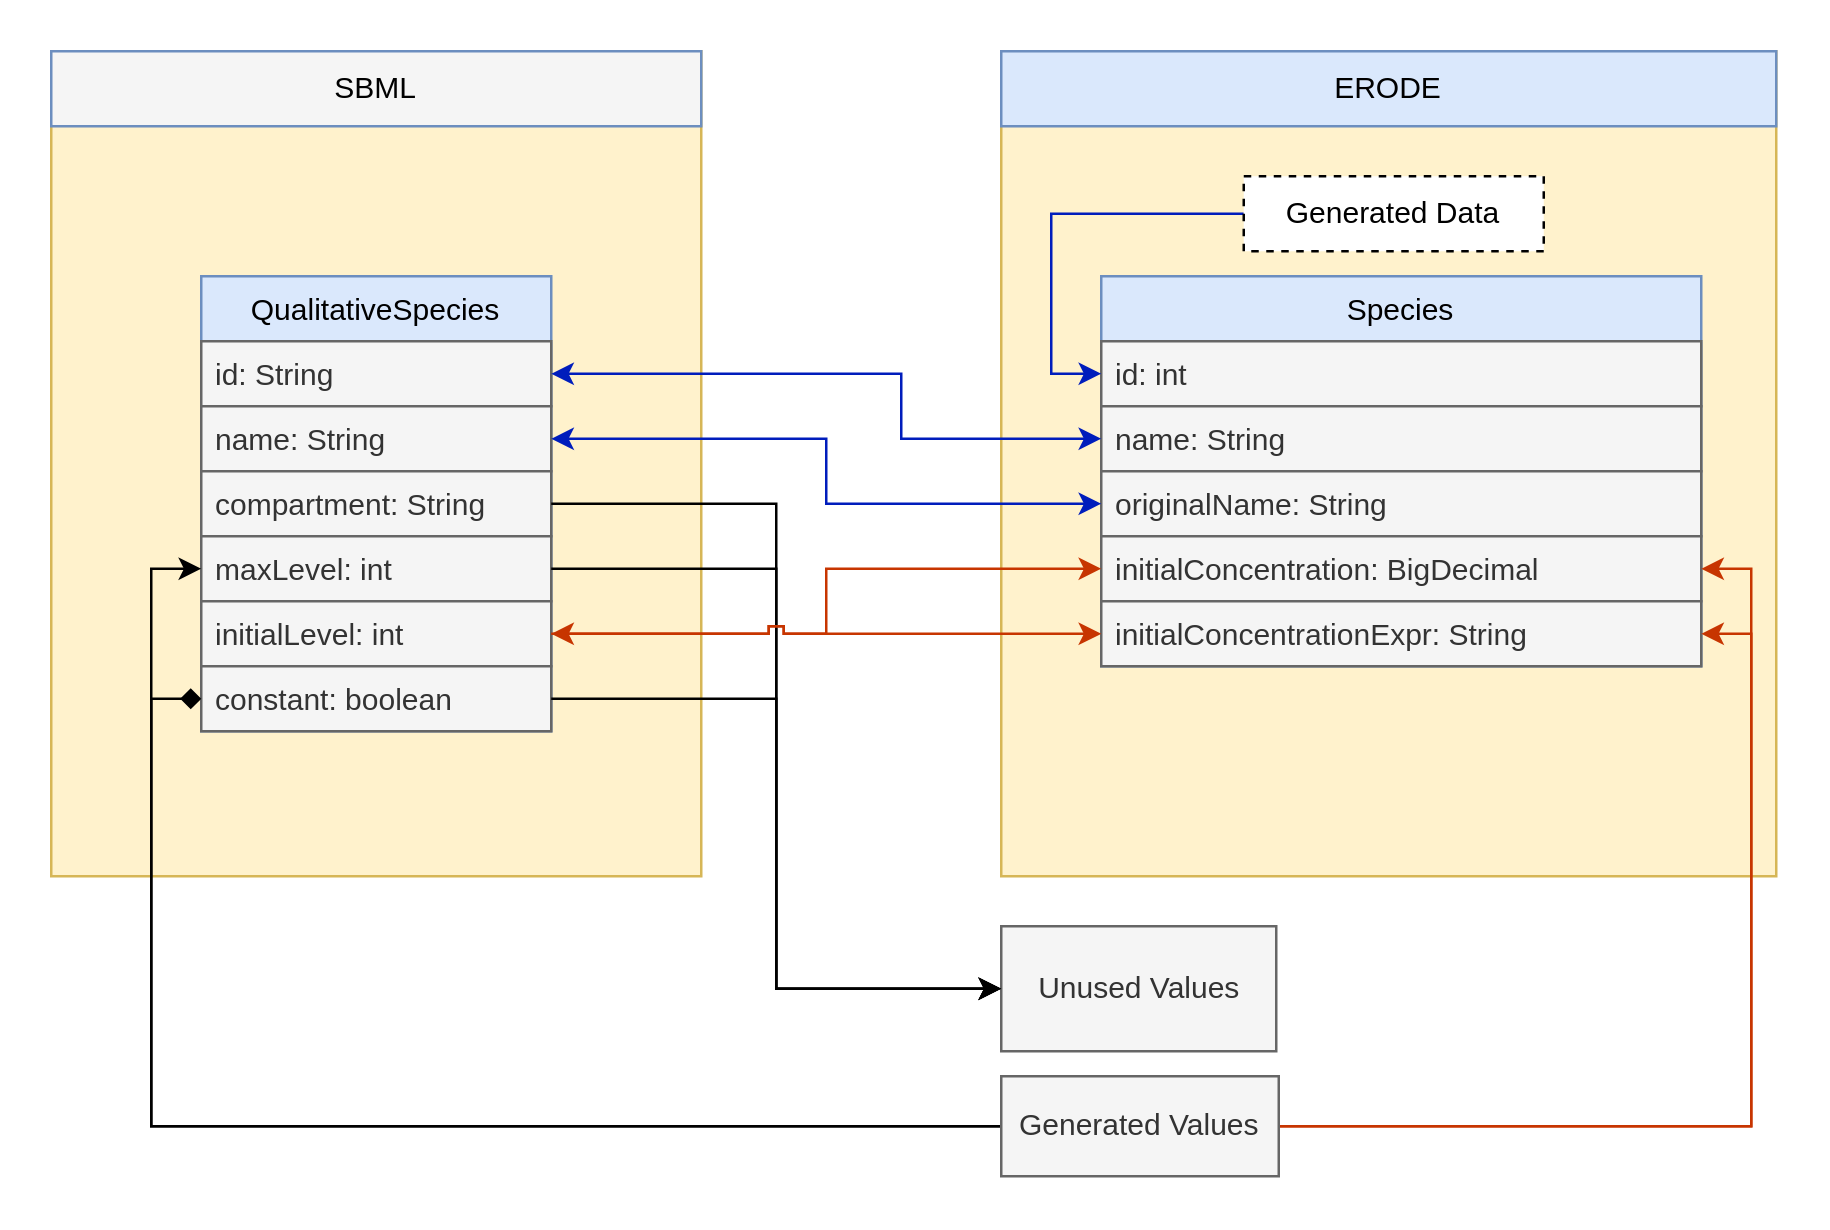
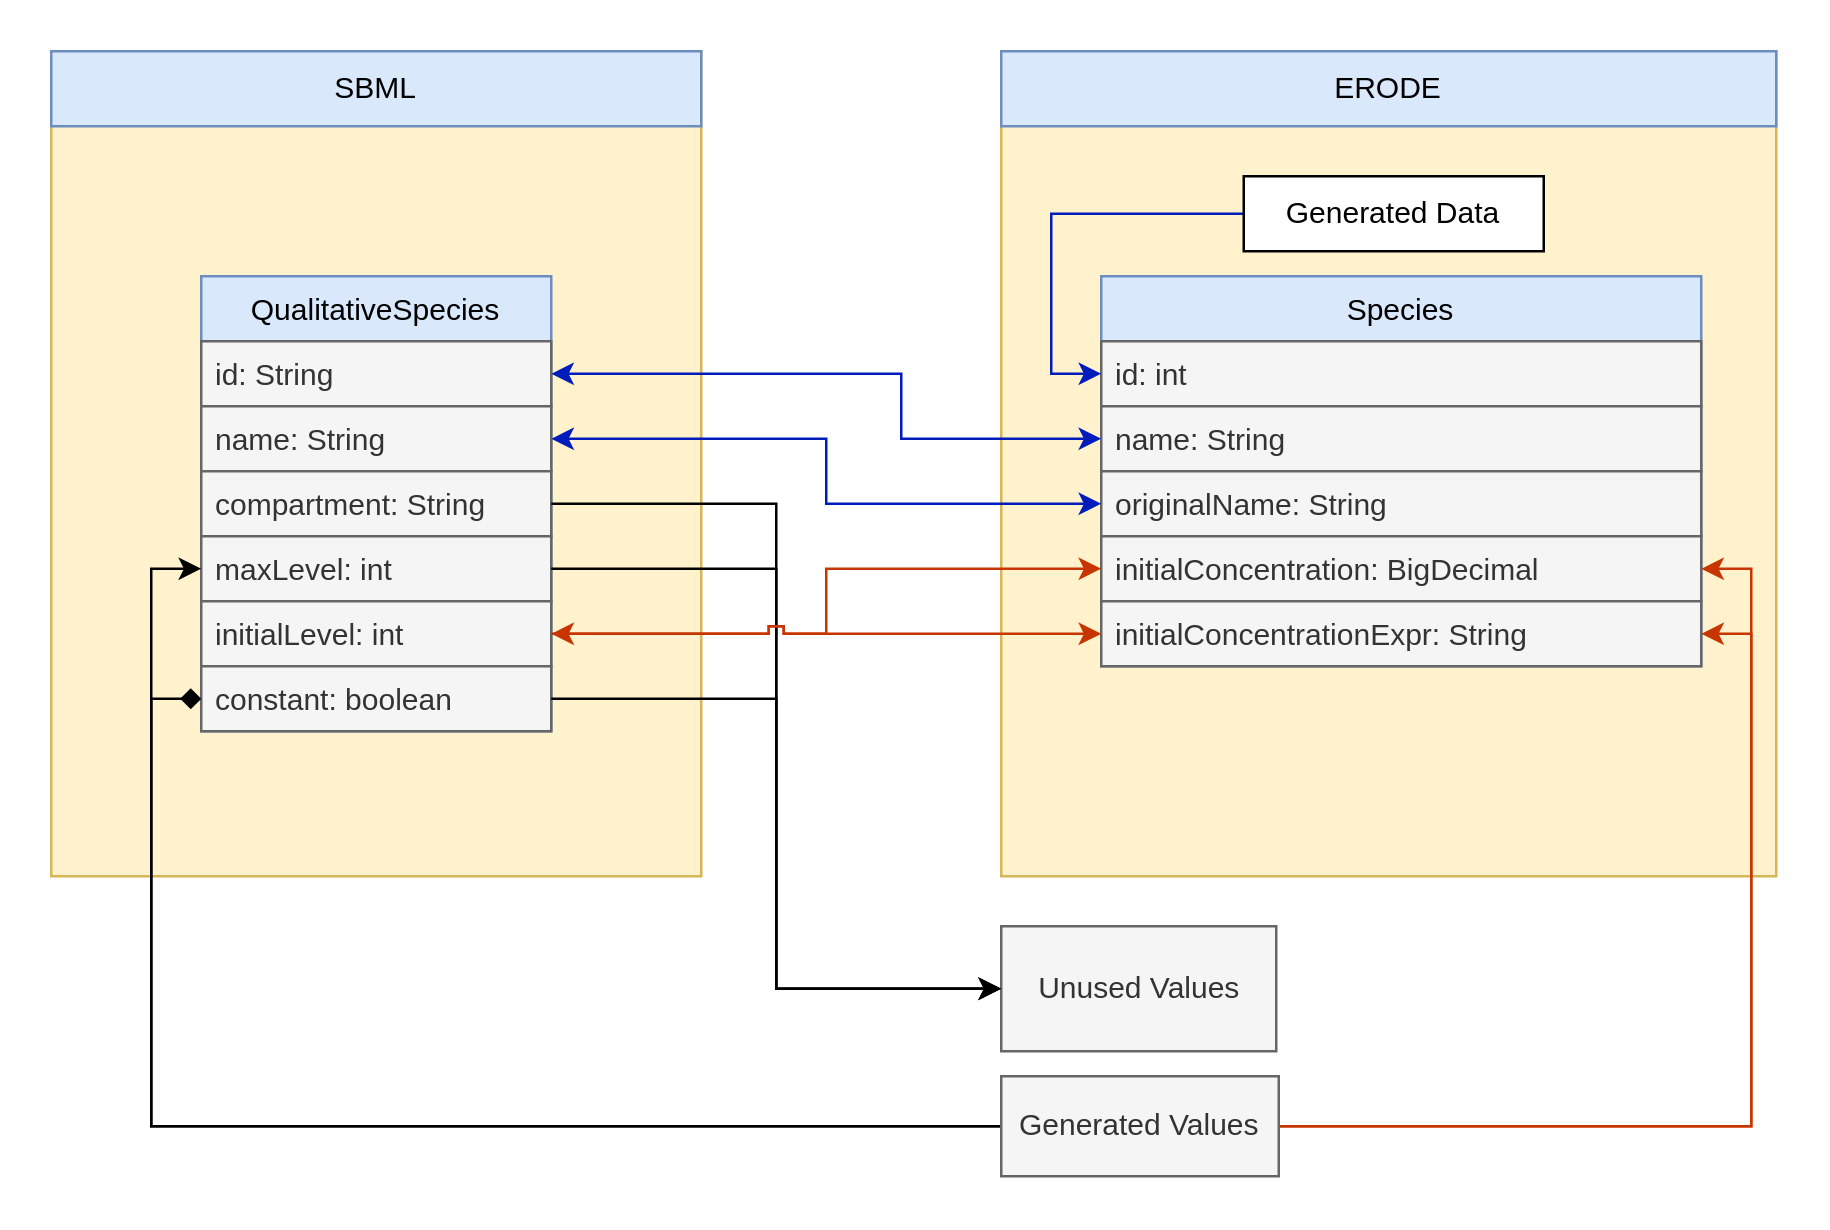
(376, 89) -> (376, 89)
(1394, 214) -> (1394, 214)
